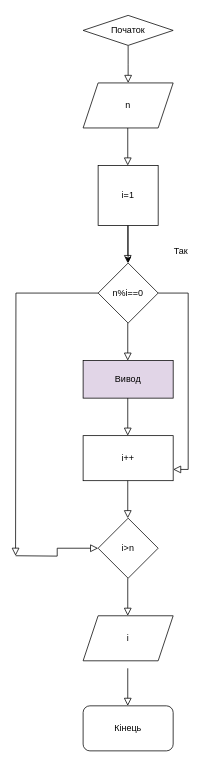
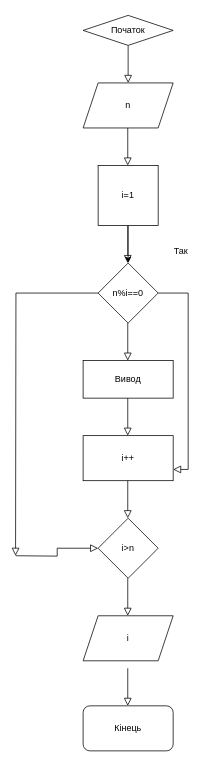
(128, 379) -> (128, 379)
